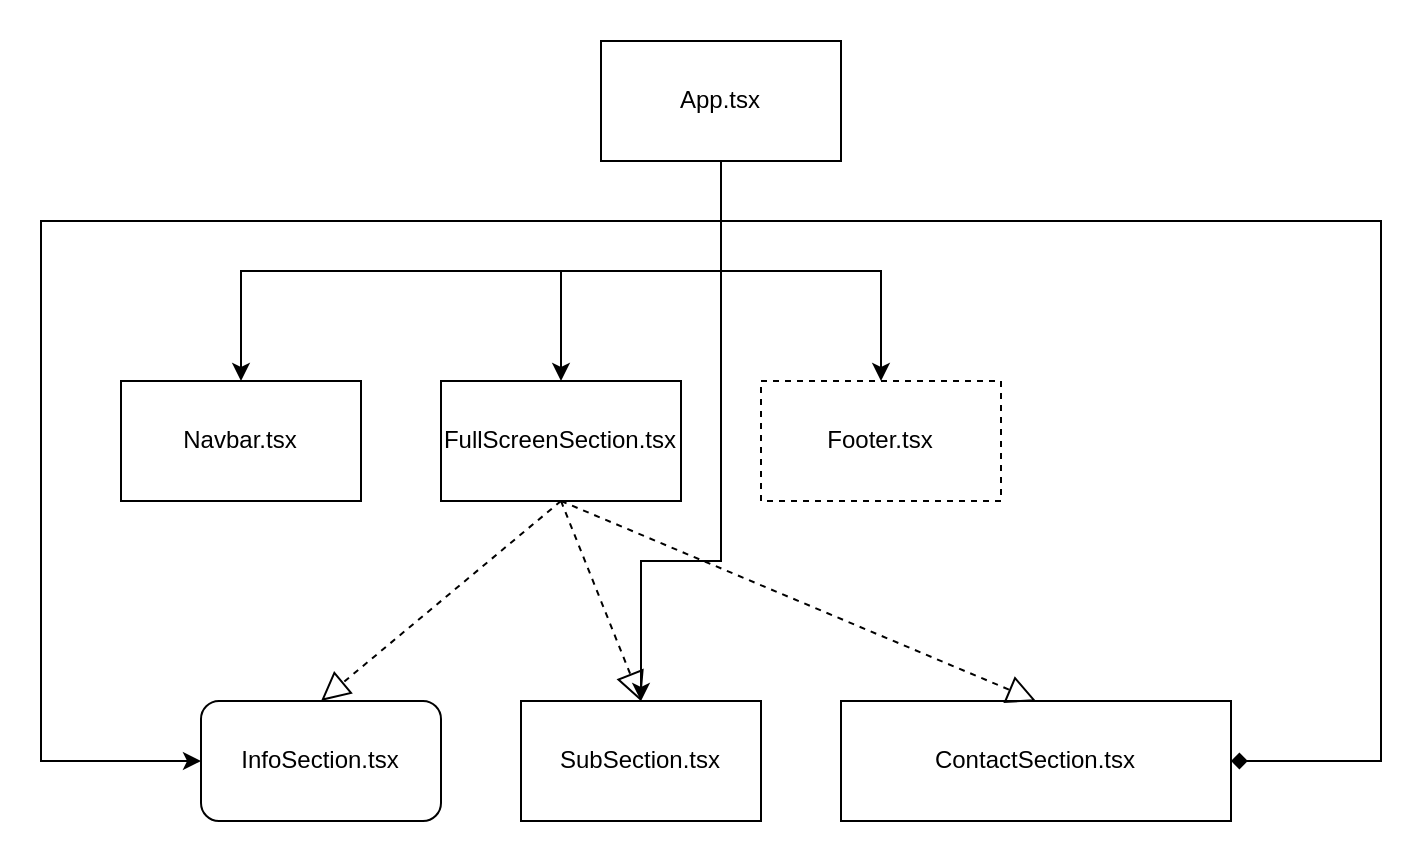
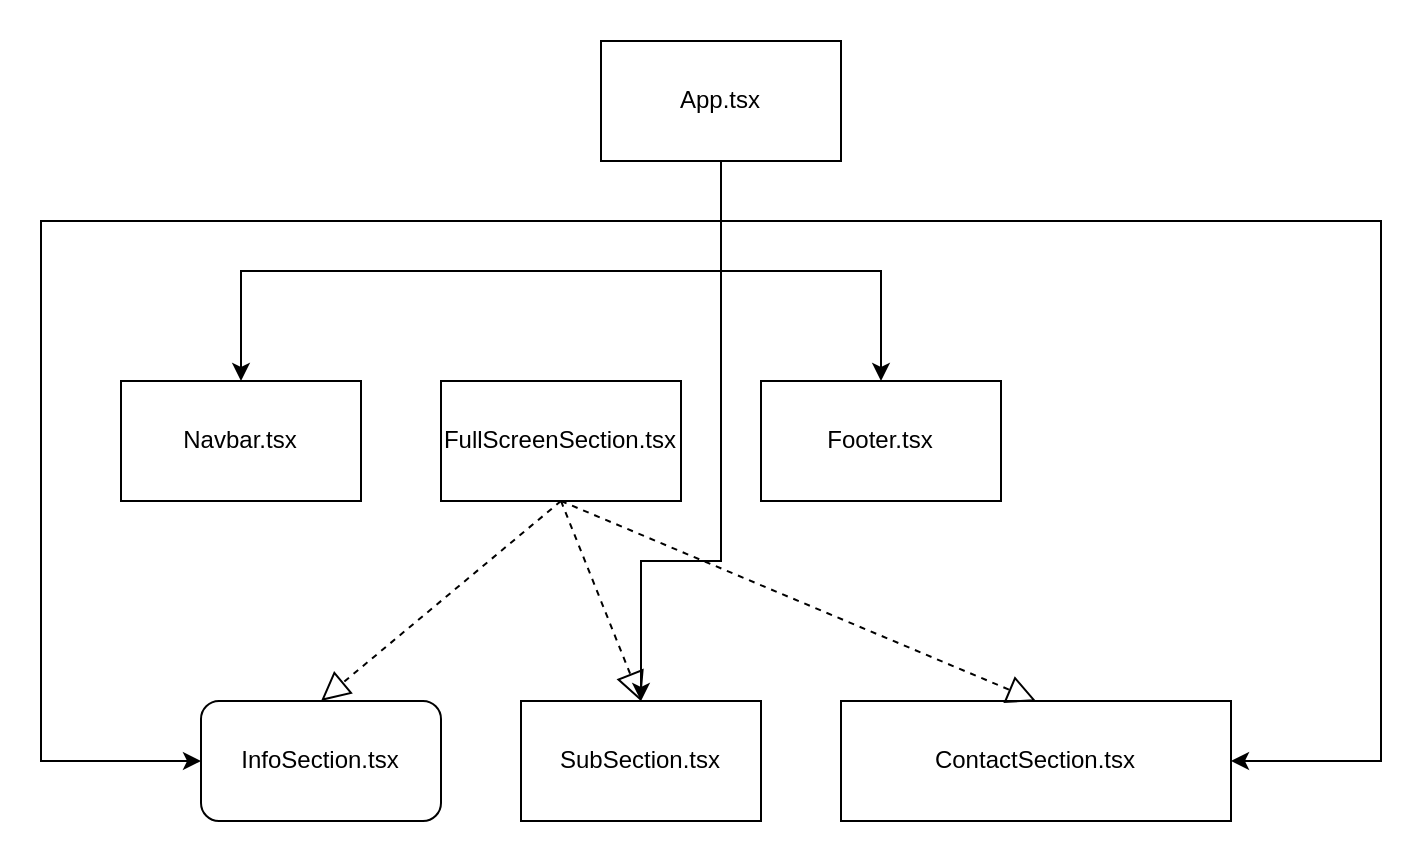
(561, 321) -> none
(881, 441) -> (881, 441)
(1247, 761) -> (1246, 761)
